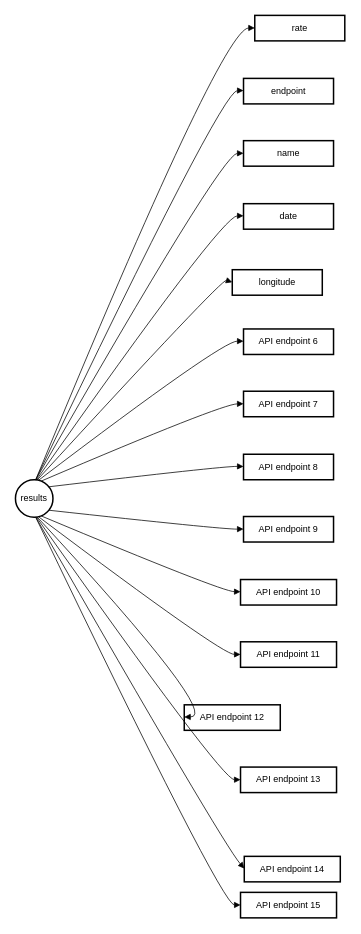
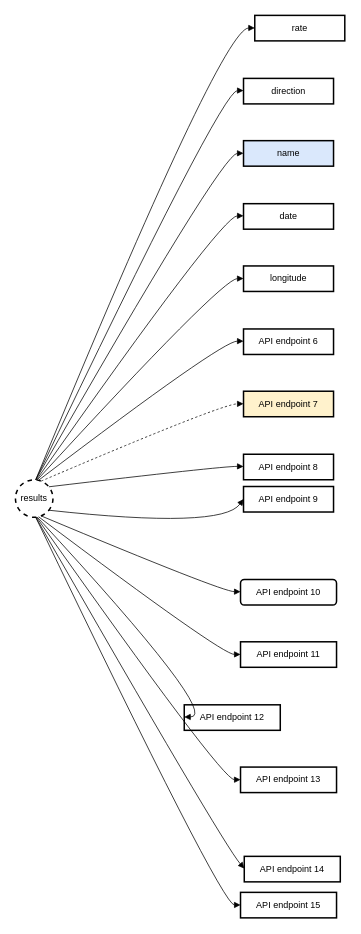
(288, 91) -> (288, 91)
(288, 153) -> (288, 153)
(277, 282) -> (288, 279)
(288, 404) -> (288, 404)
(136, 441) -> (136, 441)
(34, 498) -> (34, 498)
(288, 529) -> (288, 499)
(288, 592) -> (288, 592)
